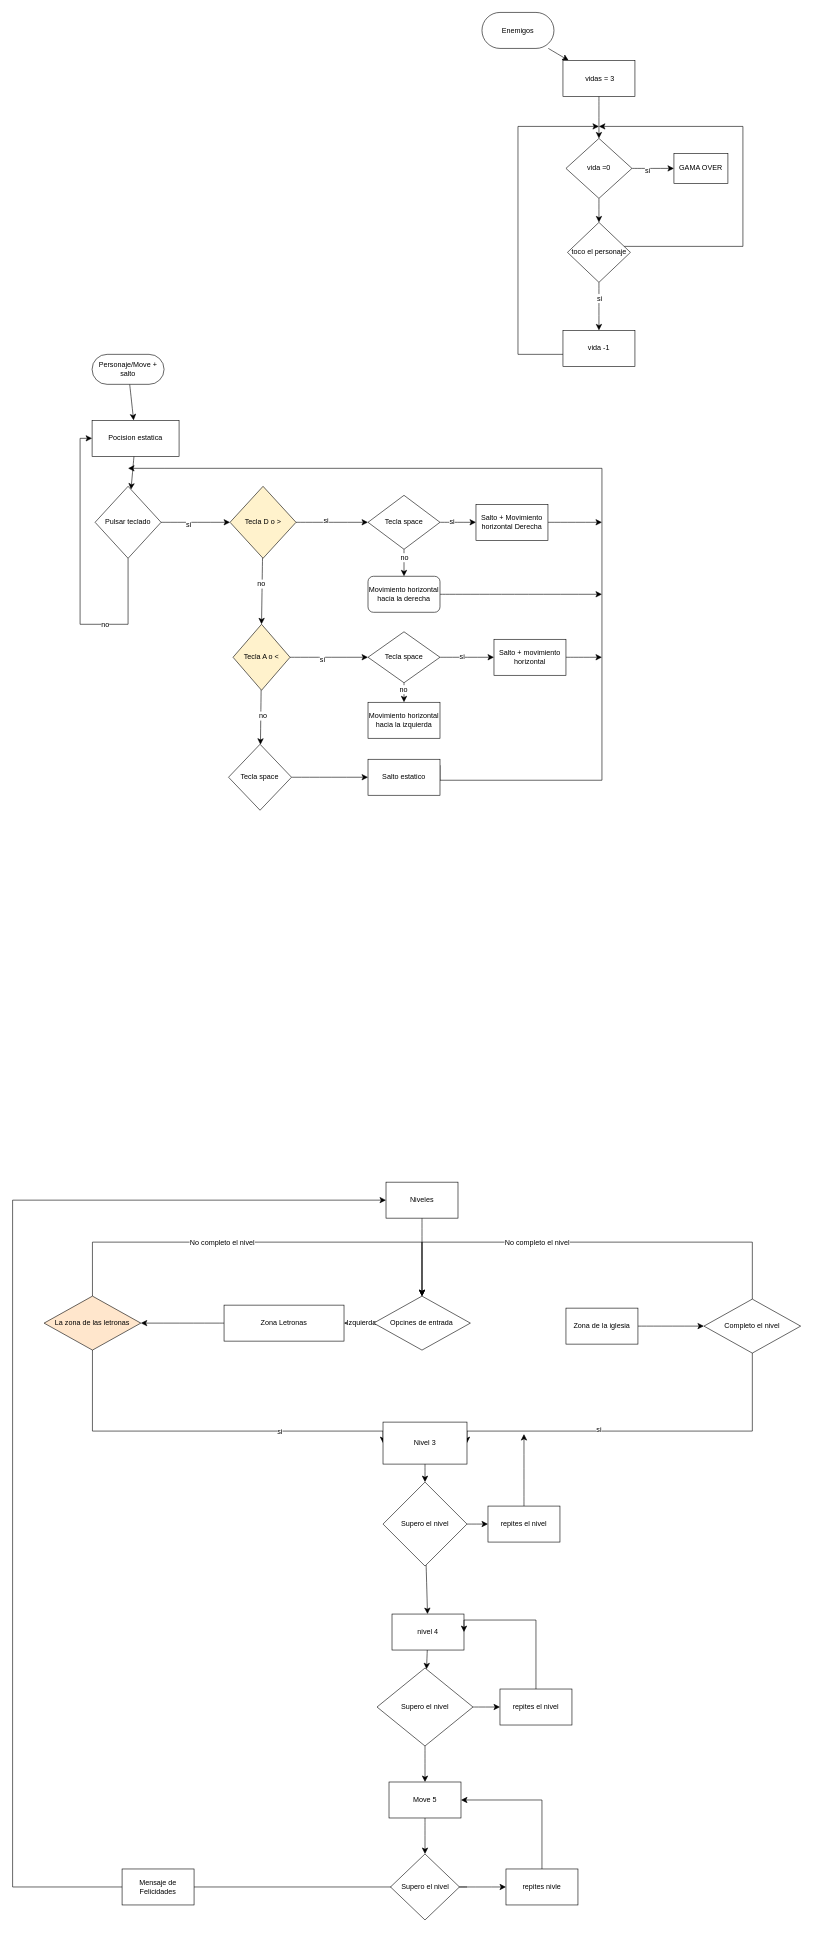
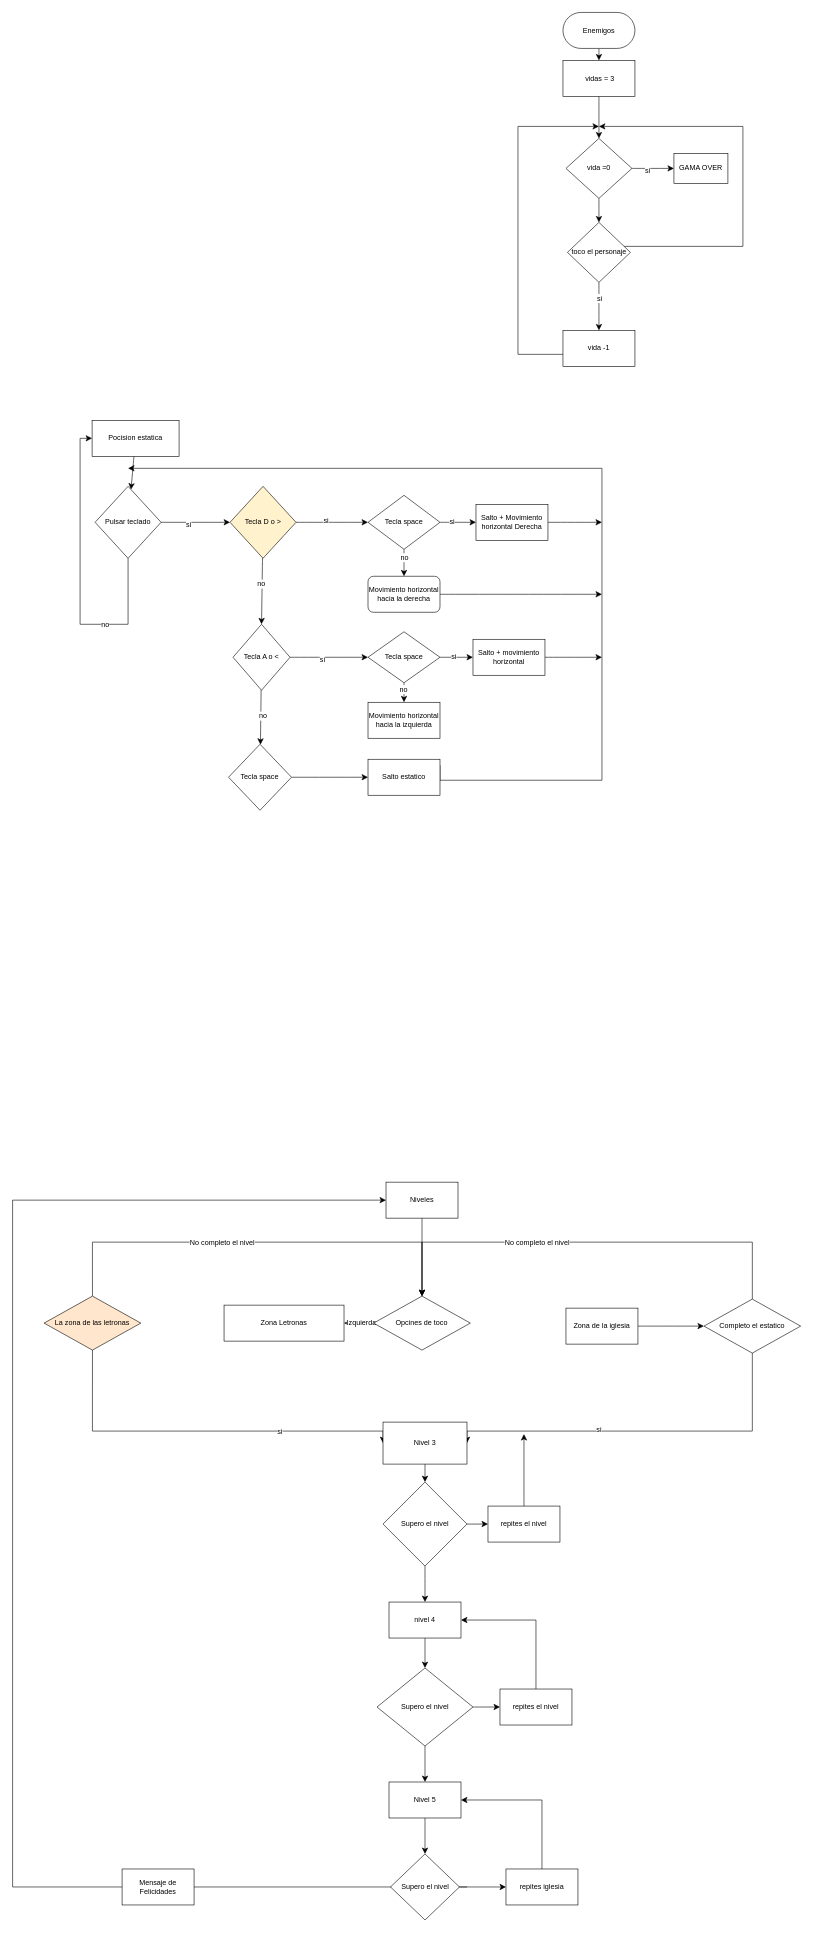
(518, 30) -> (599, 30)
(128, 369) -> none
(131, 400) -> none
(262, 657) -> (262, 657)
(530, 657) -> (509, 657)
(147, 1323) -> none
(422, 1323) -> (422, 1323)
(752, 1326) -> (752, 1326)
(428, 1632) -> (425, 1620)
(425, 1800) -> (425, 1800)
(542, 1887) -> (542, 1887)
